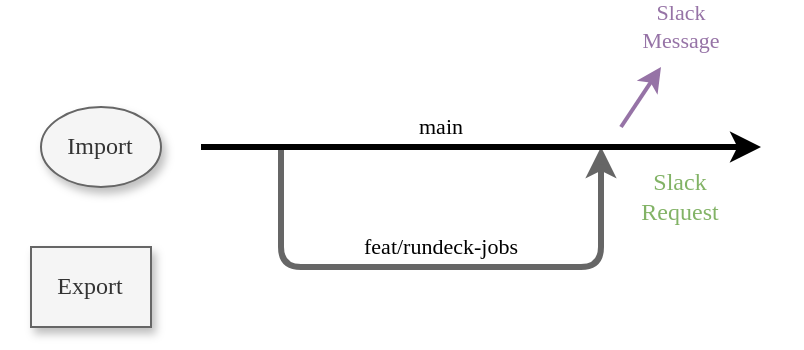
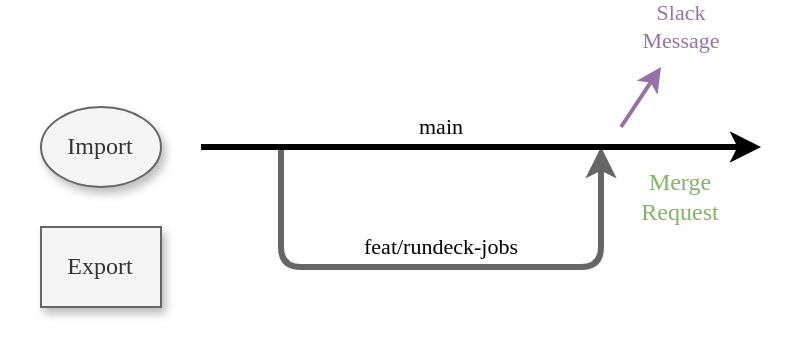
(681, 197) -> (681, 197)
(91, 287) -> (101, 267)
